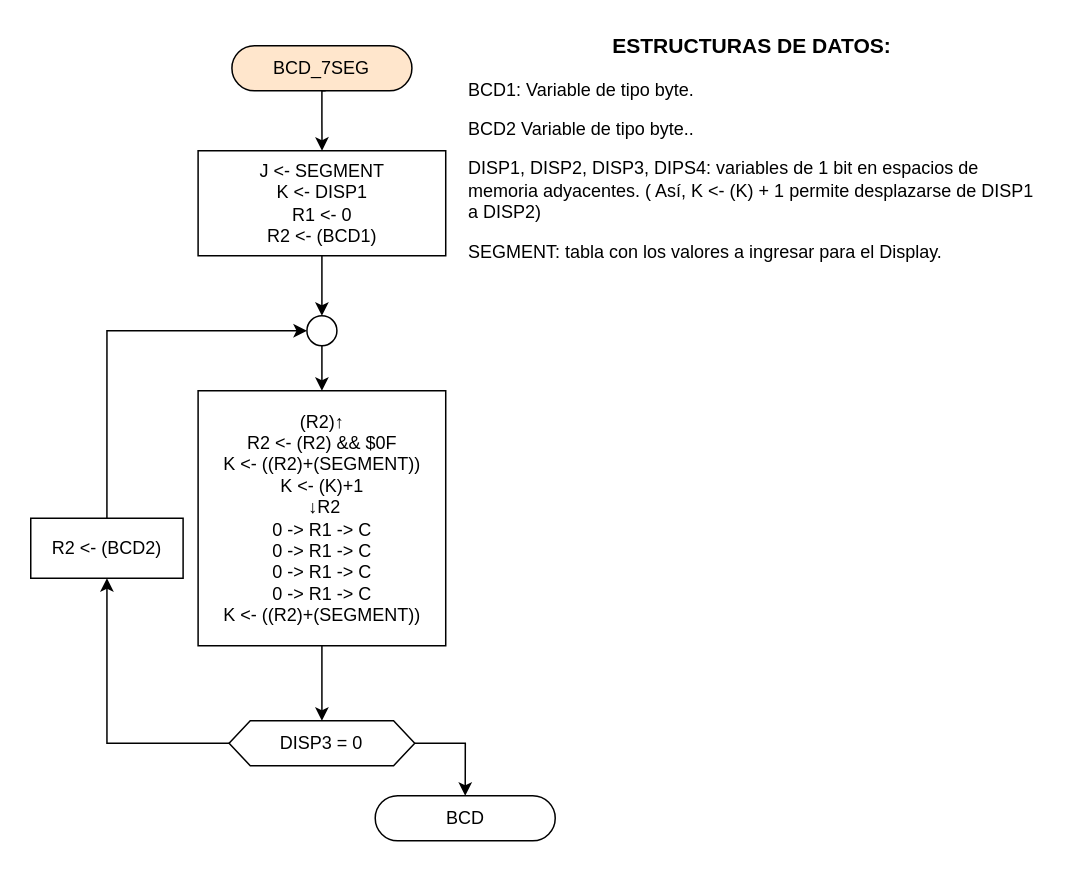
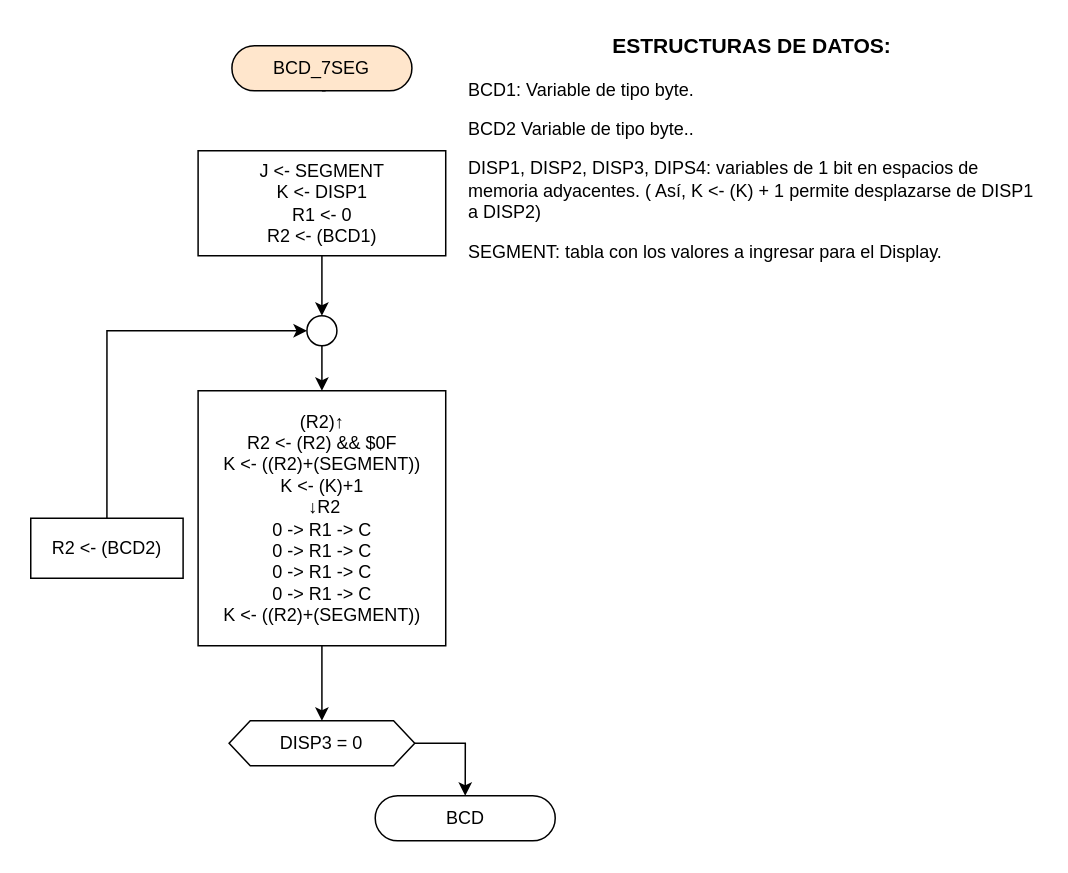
(322, 117) -> none
(107, 727) -> none
